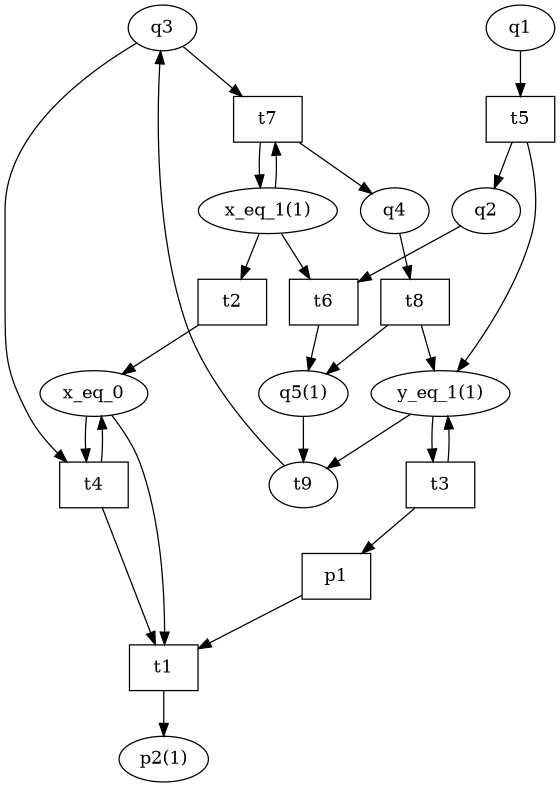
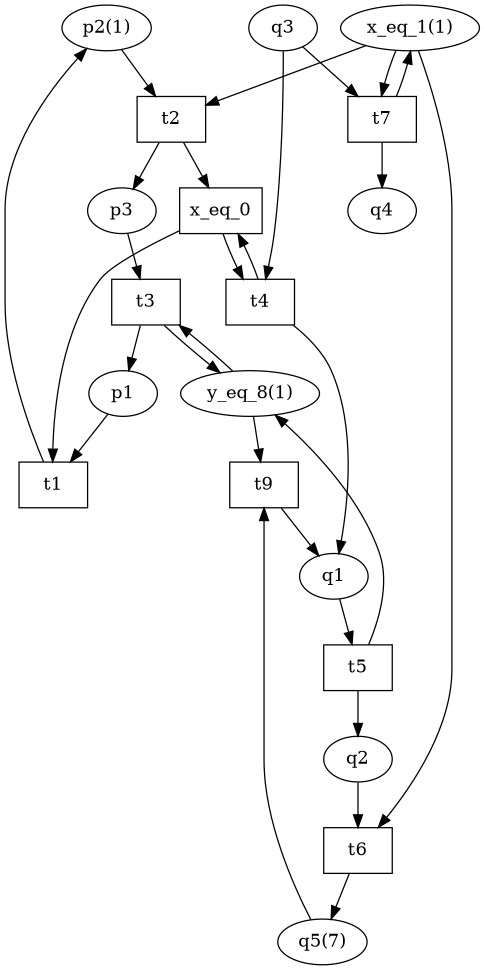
none -> (135, 68)
none -> (122, 211)
(174, 281) -> (296, 527)
(415, 302) -> none
(94, 394) -> (221, 211)
(303, 394) -> (322, 942)
(440, 394) -> (250, 394)
(303, 485) -> (264, 485)
(127, 570) -> (346, 425)
(336, 576) -> (123, 394)
